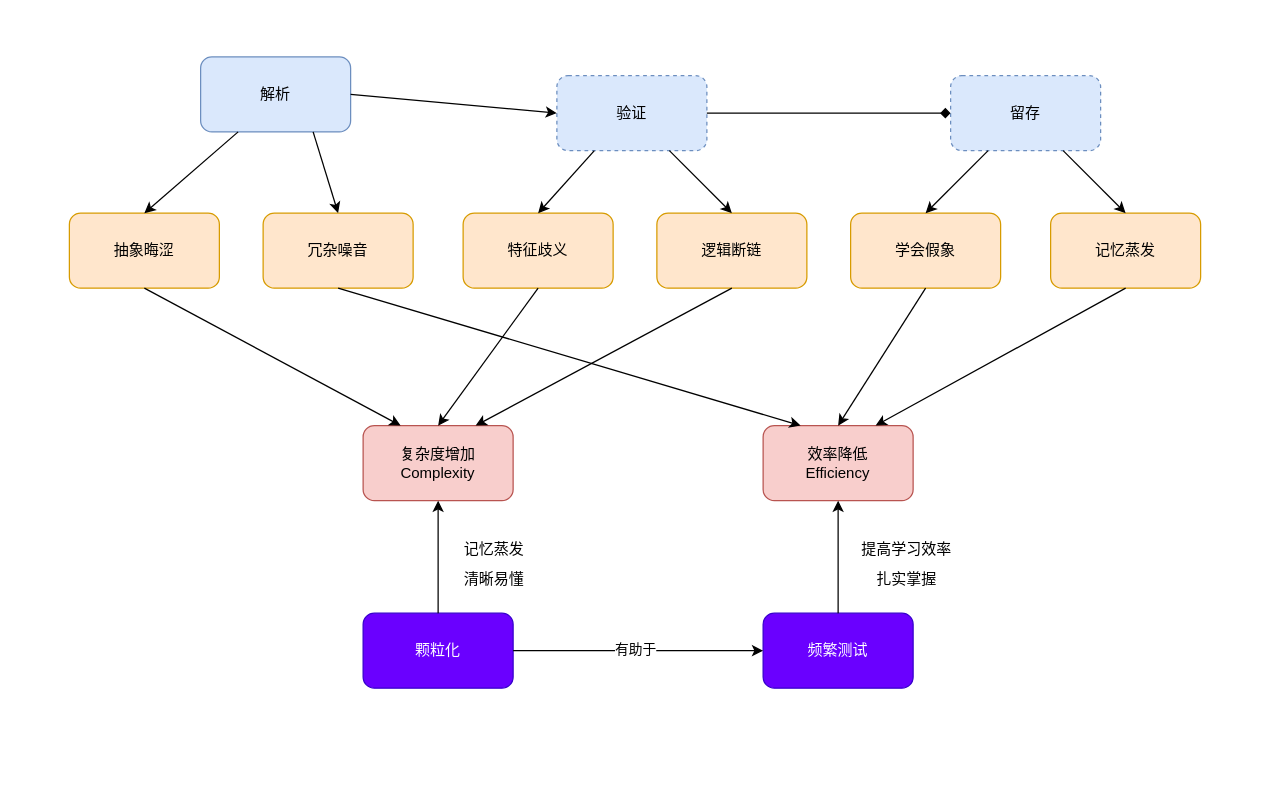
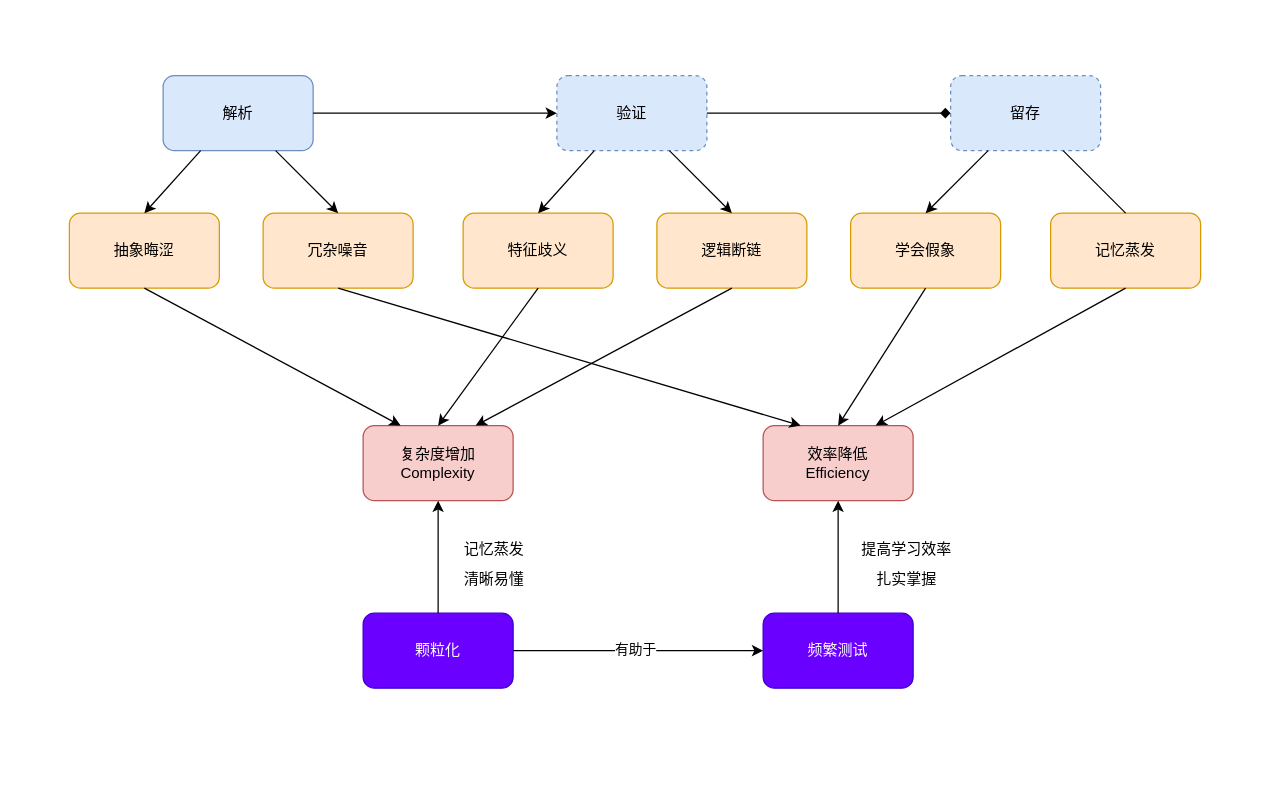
(276, 94) -> (238, 113)
(1119, 206) -> (1121, 208)
